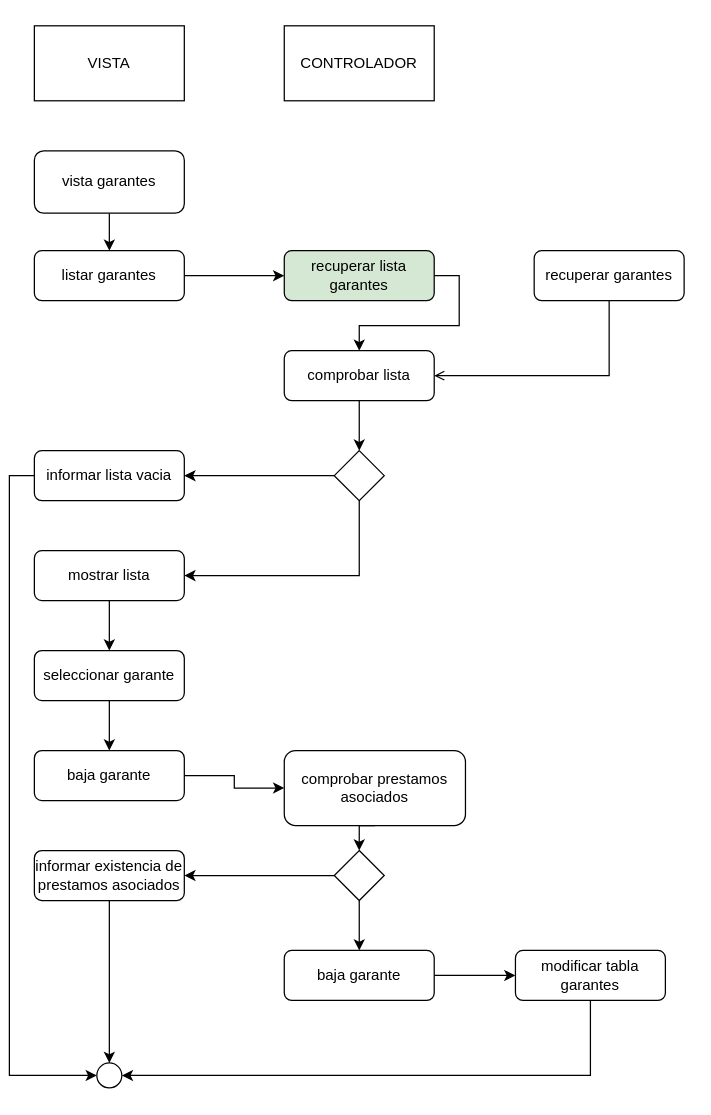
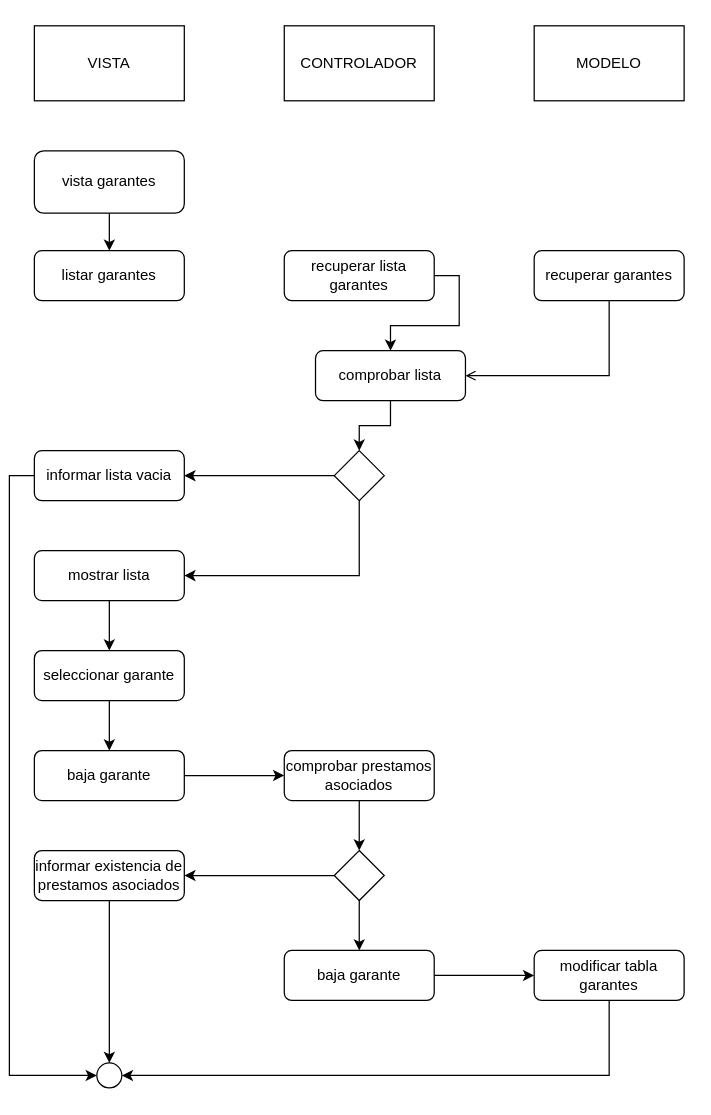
none -> (609, 63)
(230, 276) -> none
(359, 276) -> (359, 276)
(359, 376) -> (391, 376)
(375, 788) -> (359, 776)
(591, 976) -> (609, 976)
